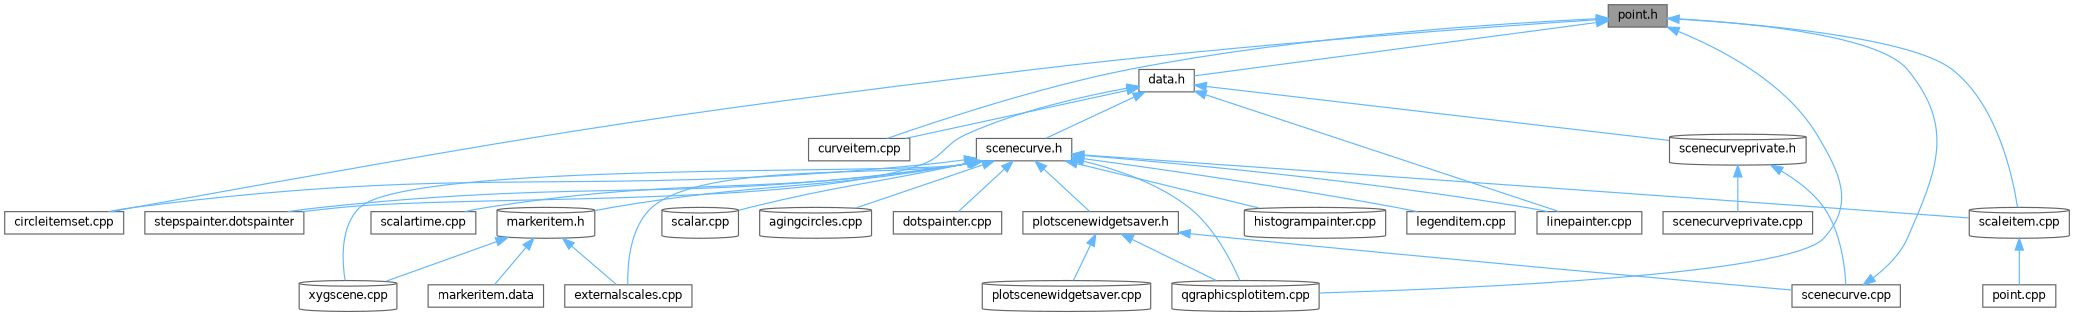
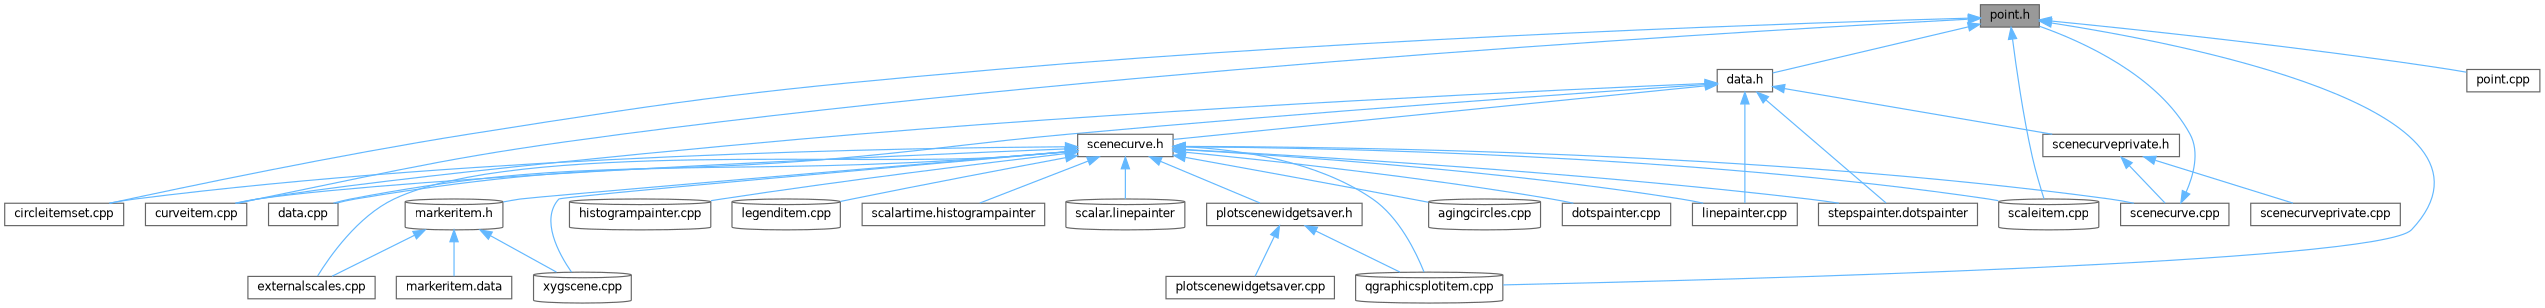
(1738, 150) -> (2111, 145)
none -> (650, 168)
none -> (303, 214)
(423, 223) -> (953, 214)
(700, 223) -> (1125, 214)
(1461, 223) -> (786, 214)
(1491, 263) -> (1755, 165)
(2019, 268) -> (2259, 44)
(1066, 296) -> (1250, 288)
